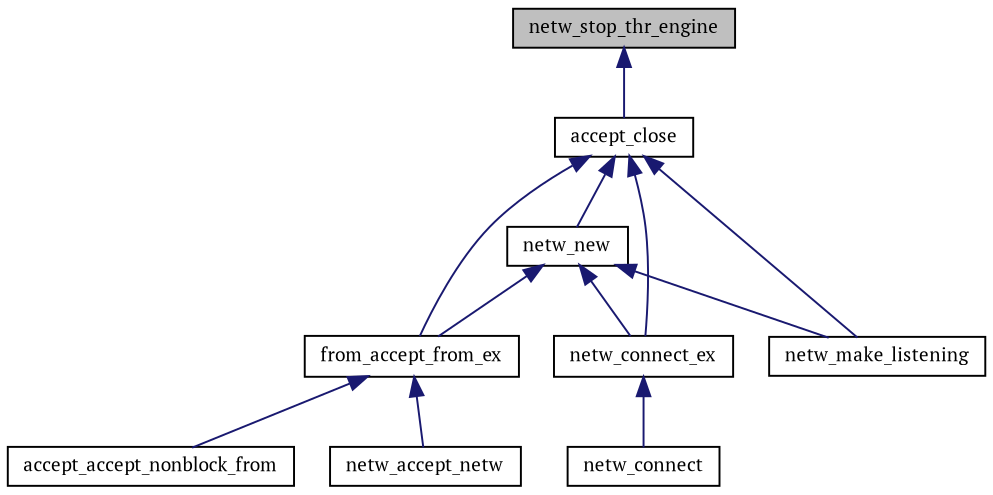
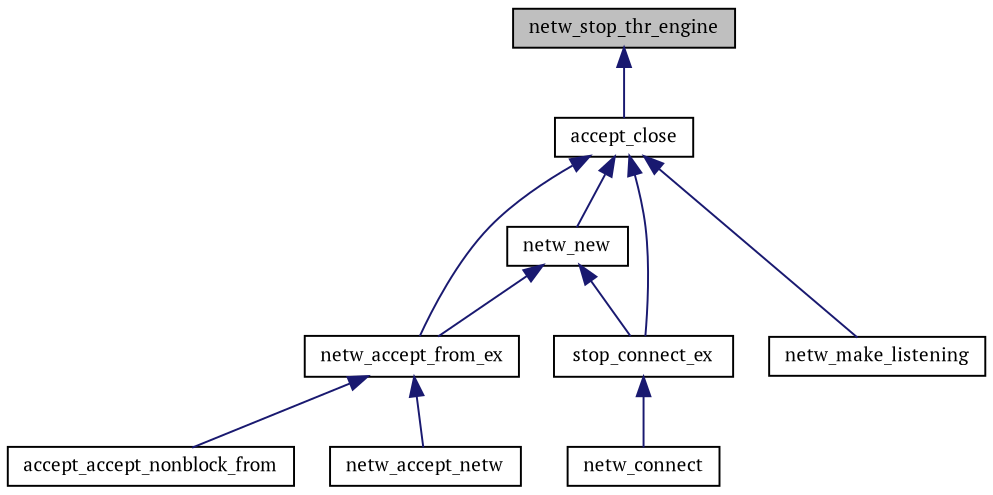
(732, 305) -> none
(412, 356) -> (412, 356)
(644, 356) -> (644, 356)
